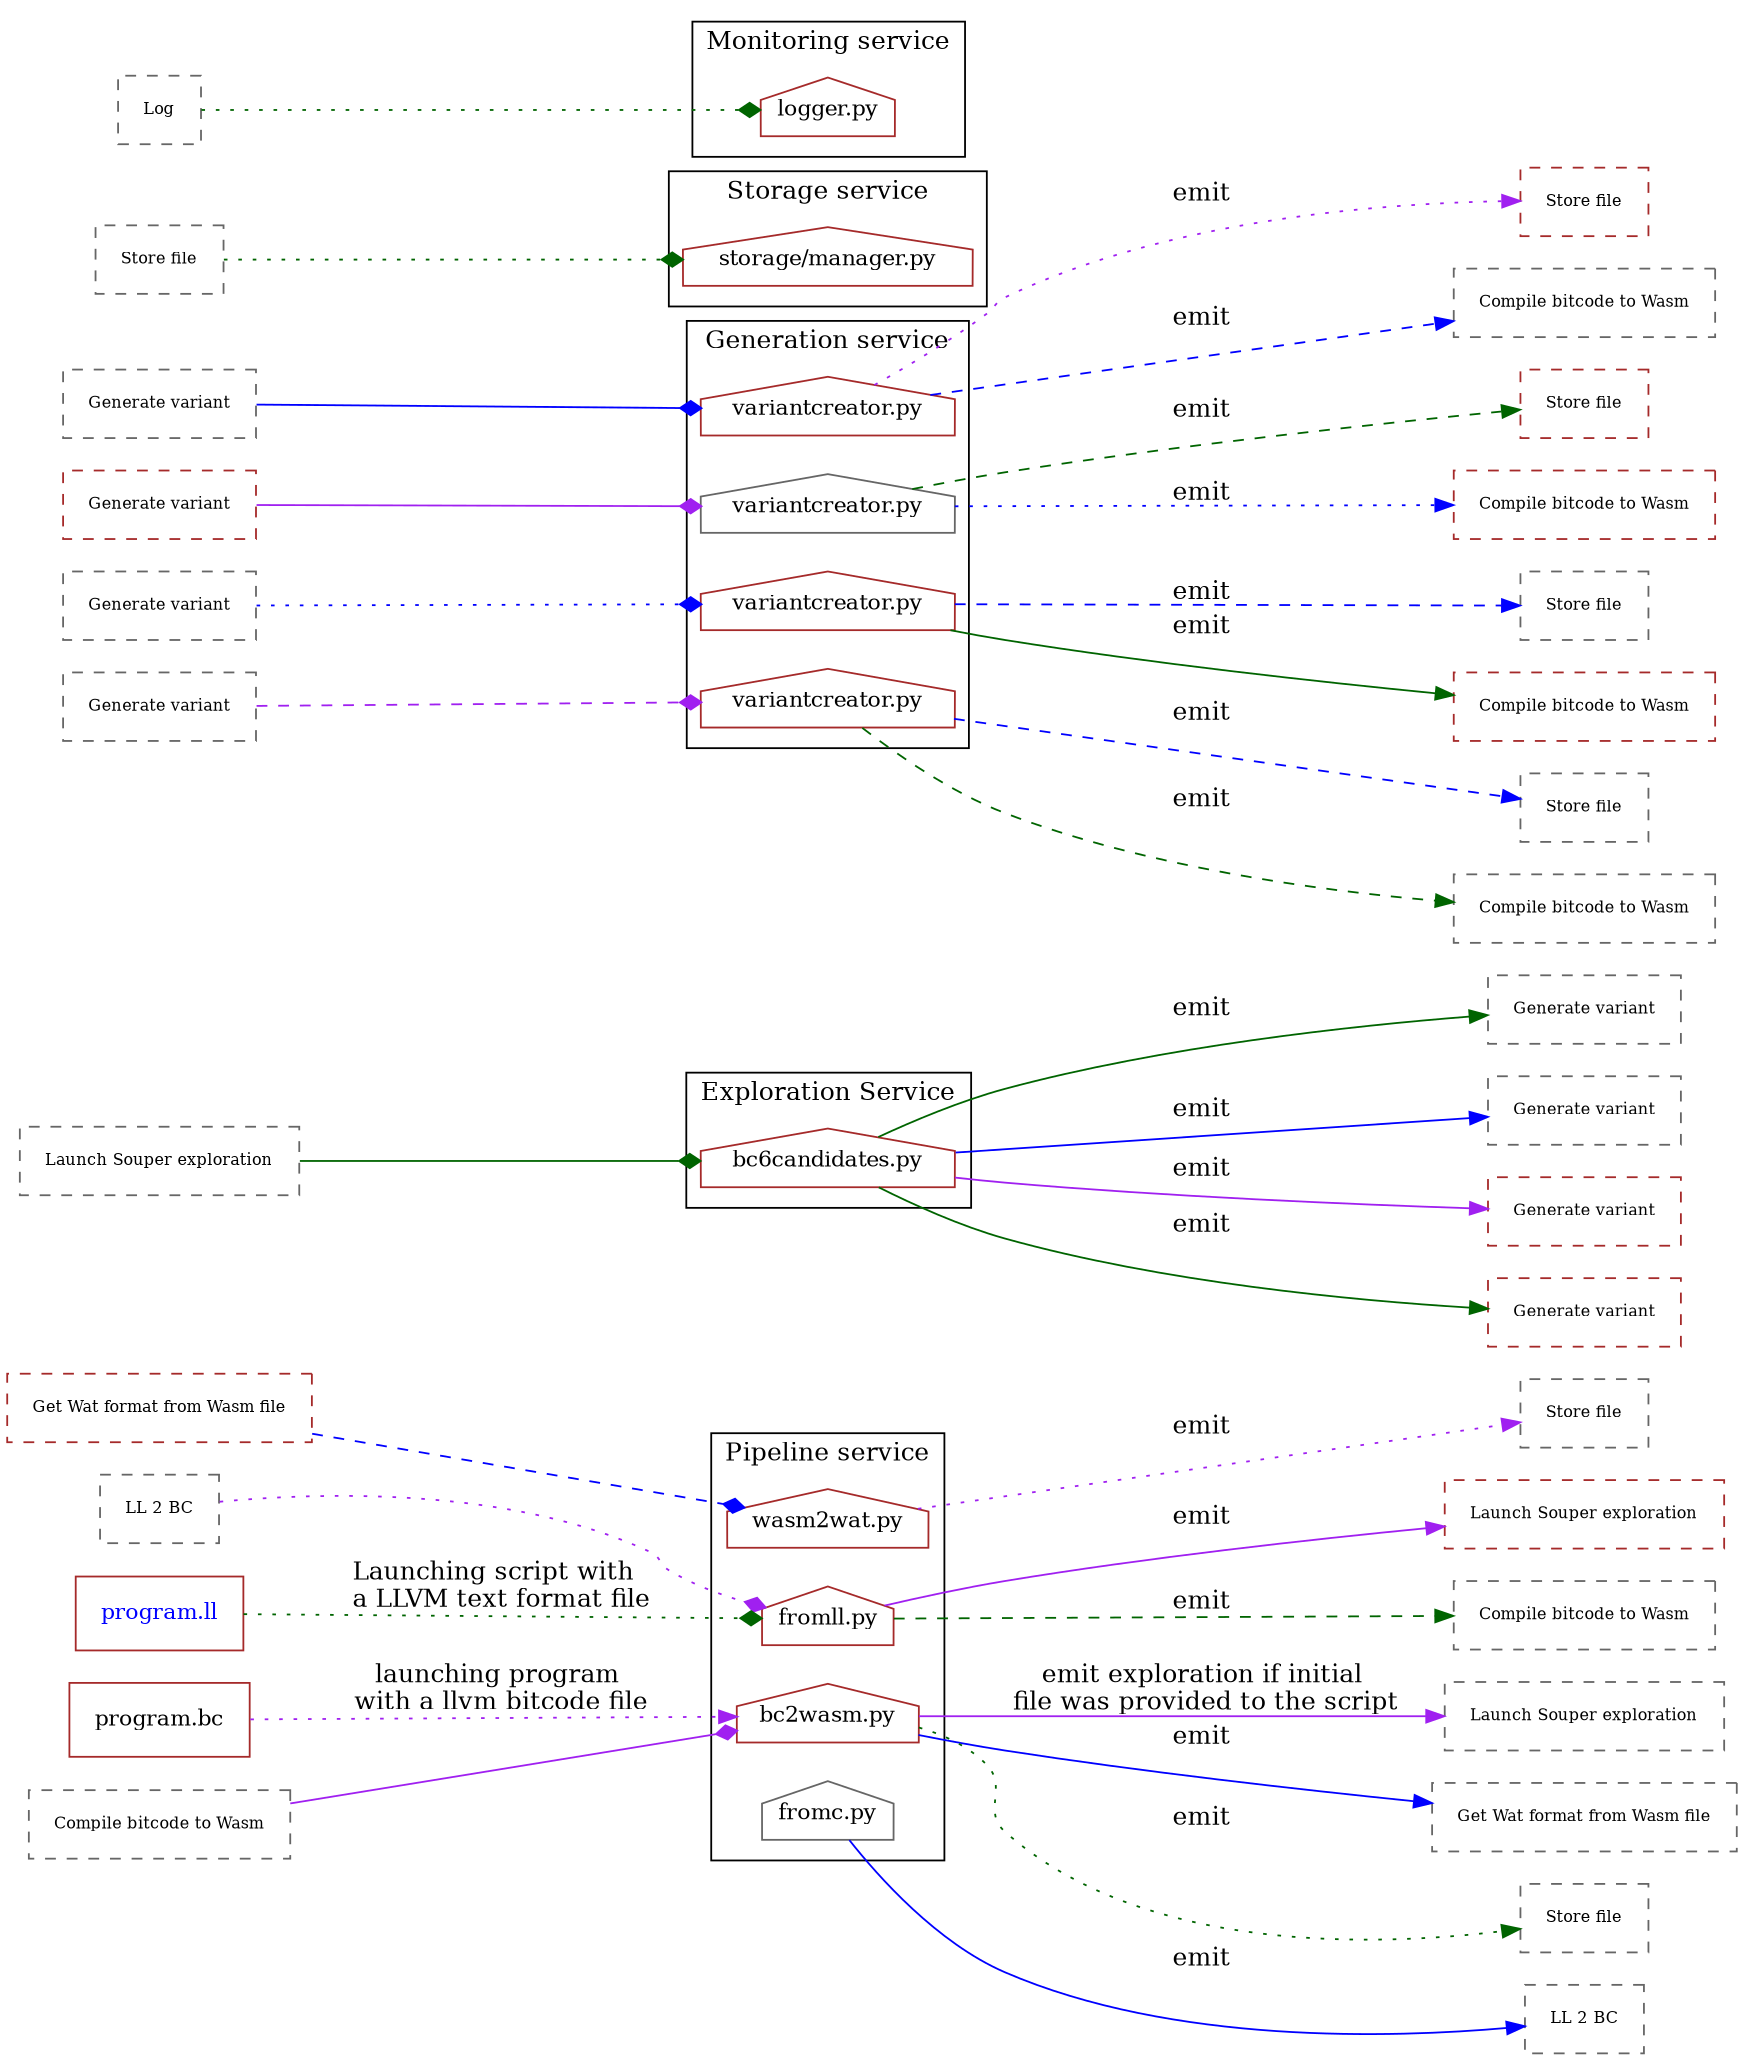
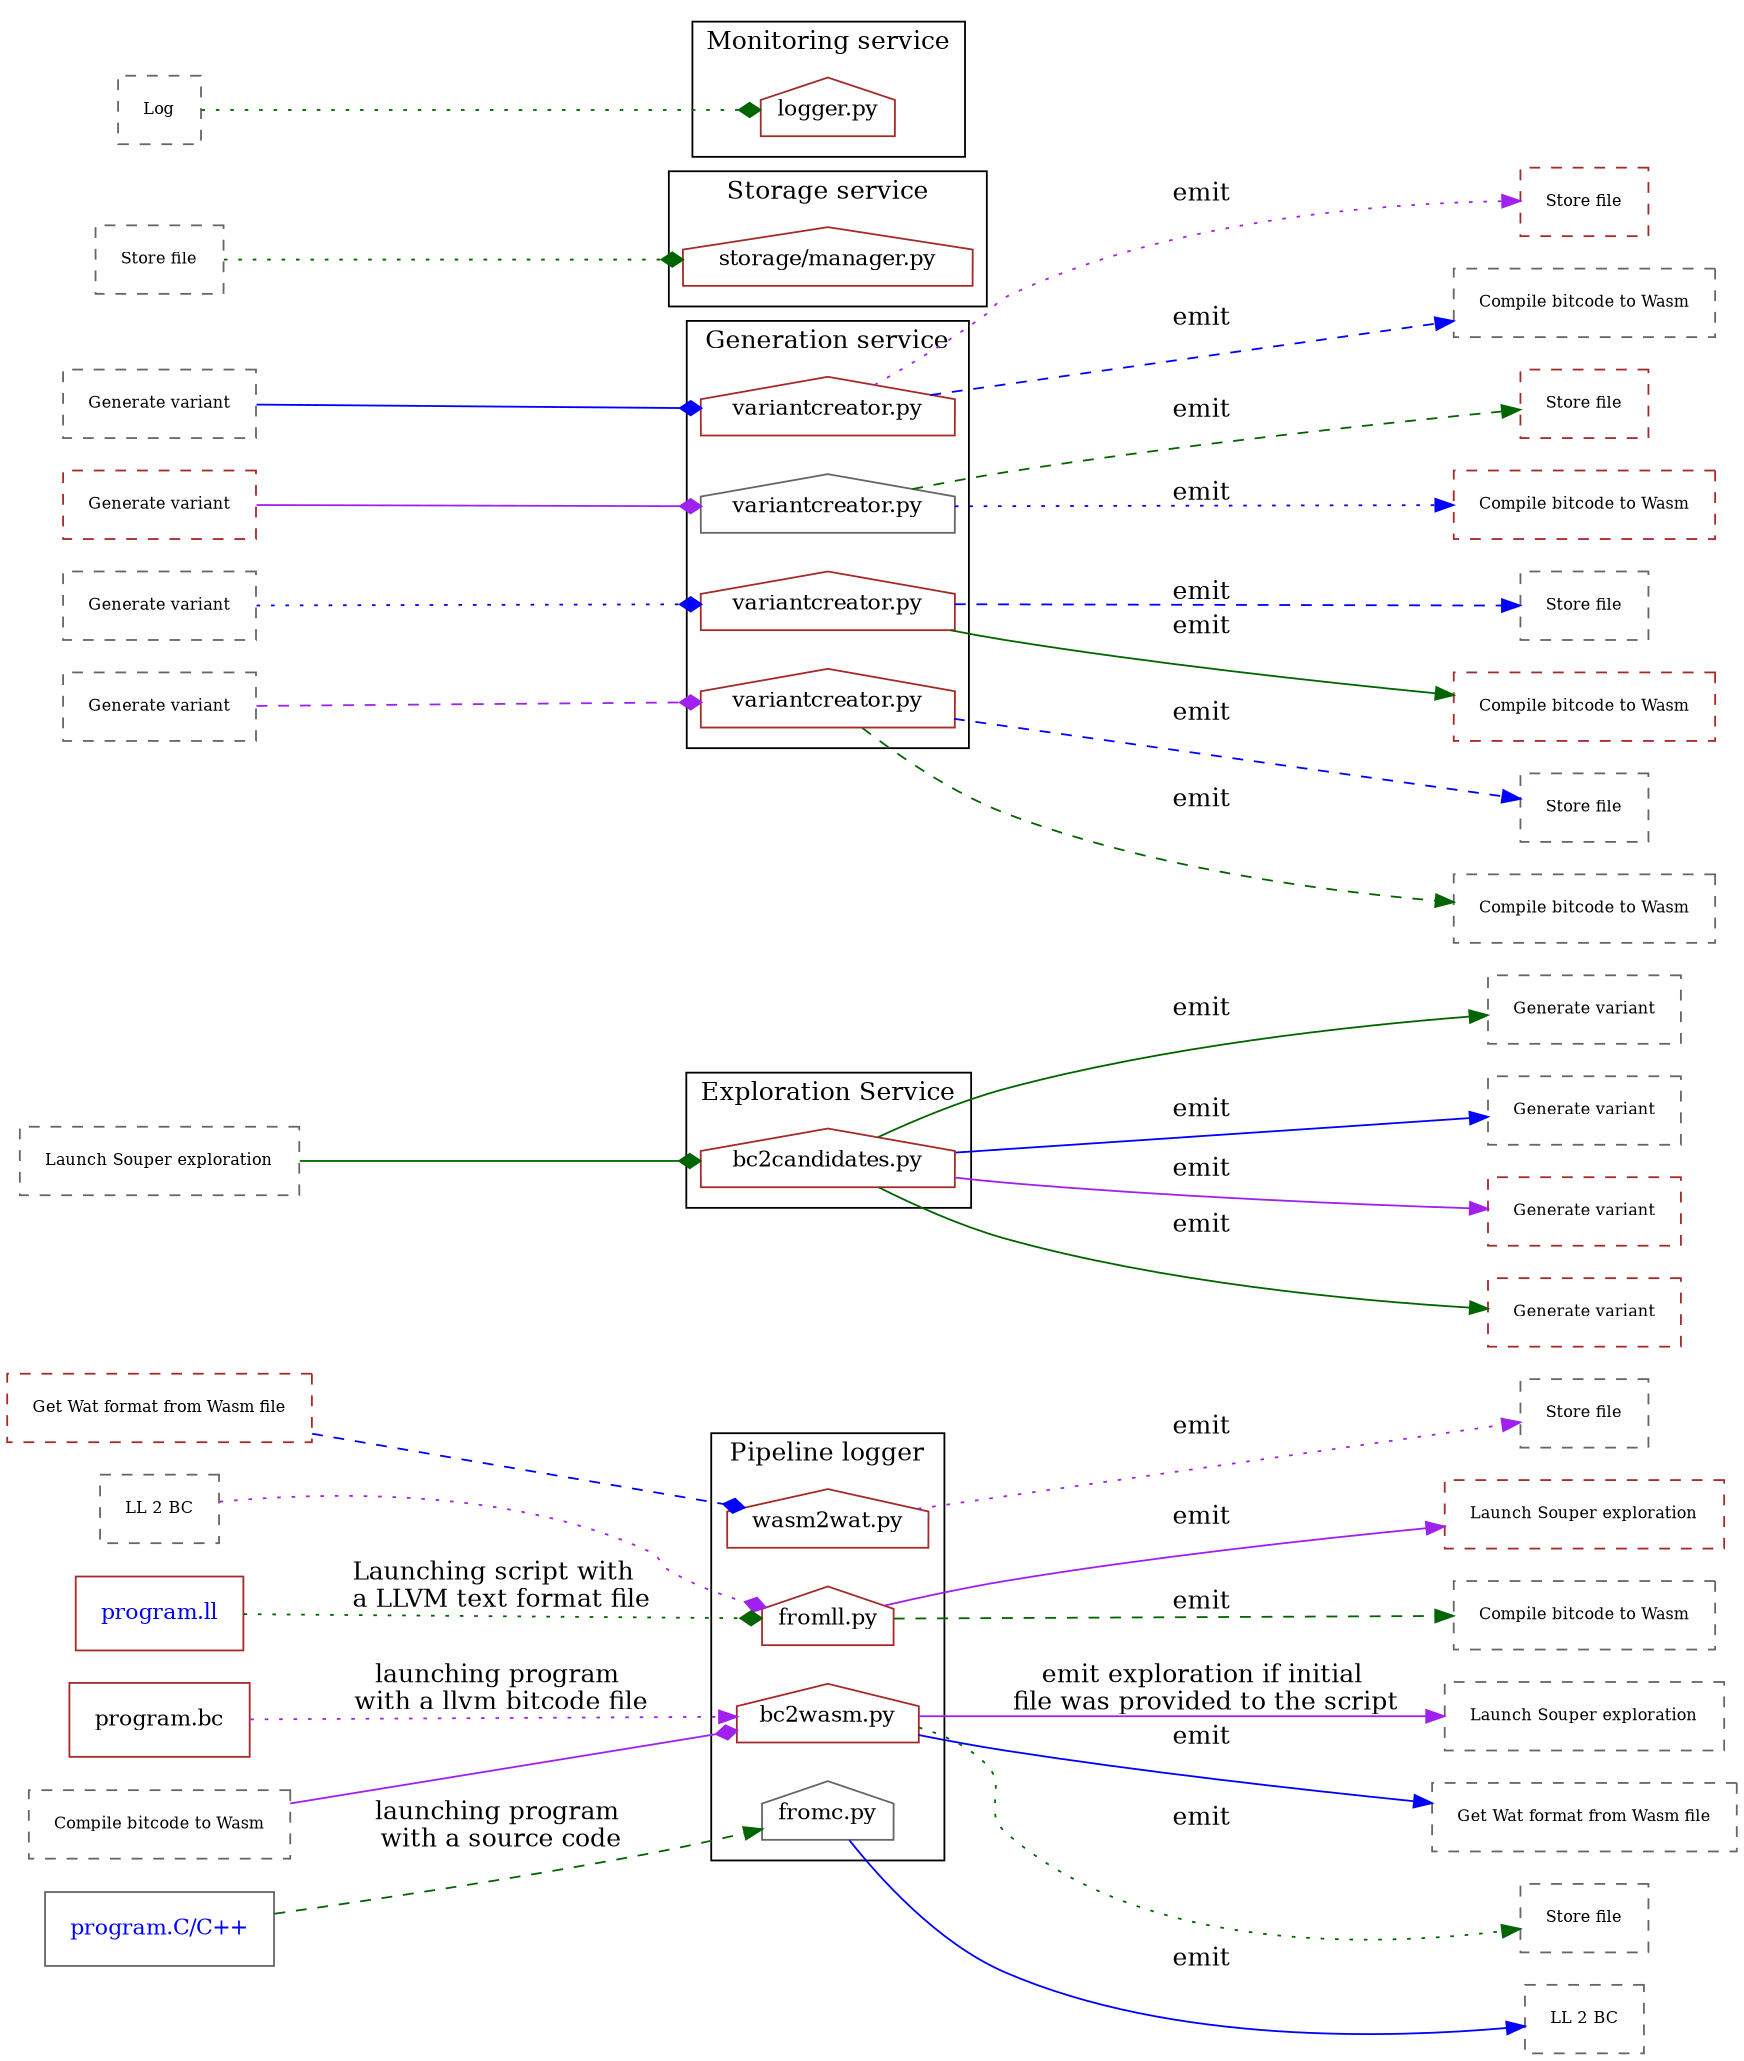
(828, 1161) -> (828, 1161)
(828, 1454) -> (828, 1454)
none -> (160, 1929)
